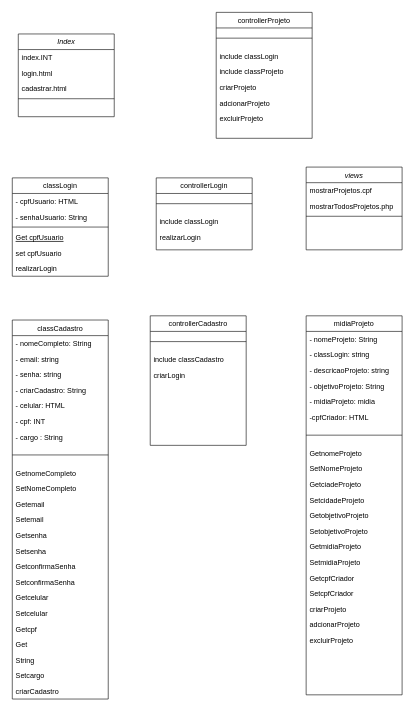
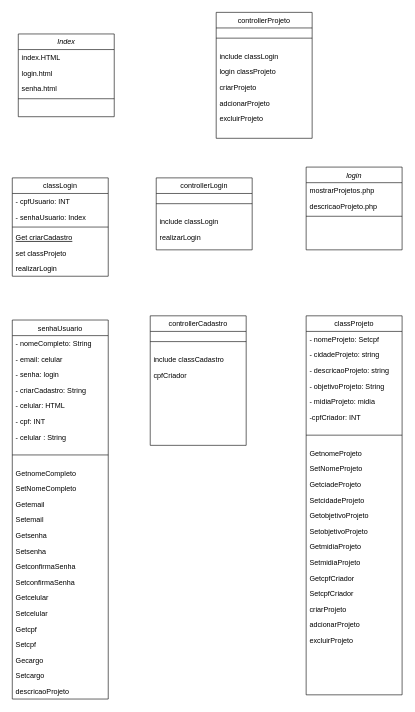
(38, 58) -> (40, 58)
(256, 72) -> (252, 72)
(48, 89) -> (40, 89)
(354, 175) -> (354, 175)
(347, 191) -> (347, 191)
(48, 202) -> (46, 202)
(357, 206) -> (348, 206)
(55, 217) -> (54, 217)
(42, 238) -> (48, 238)
(42, 253) -> (46, 253)
(354, 324) -> (354, 324)
(60, 328) -> (60, 328)
(348, 340) -> (349, 340)
(344, 355) -> (351, 355)
(40, 359) -> (41, 359)
(42, 375) -> (39, 375)
(172, 376) -> (173, 376)
(341, 418) -> (339, 418)
(43, 437) -> (45, 437)
(22, 645) -> (28, 645)
(27, 661) -> (30, 661)
(41, 692) -> (47, 692)
